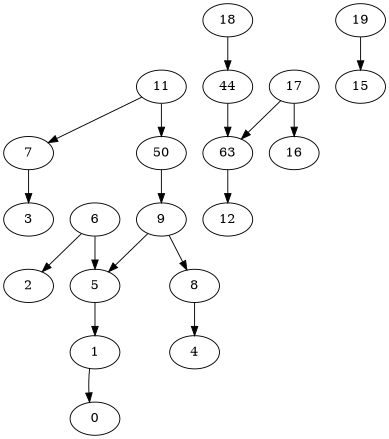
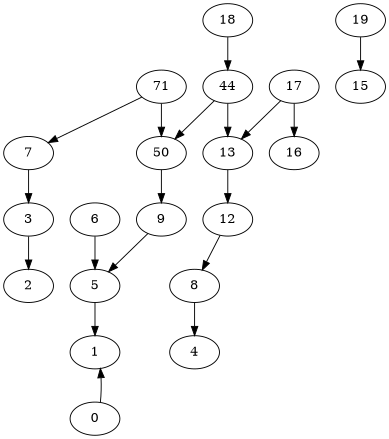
(161, 87) -> (161, 87)
none -> (198, 117)
(228, 153) -> (228, 153)
(65, 249) -> (29, 248)
(176, 249) -> (213, 249)
(89, 381) -> (101, 390)
